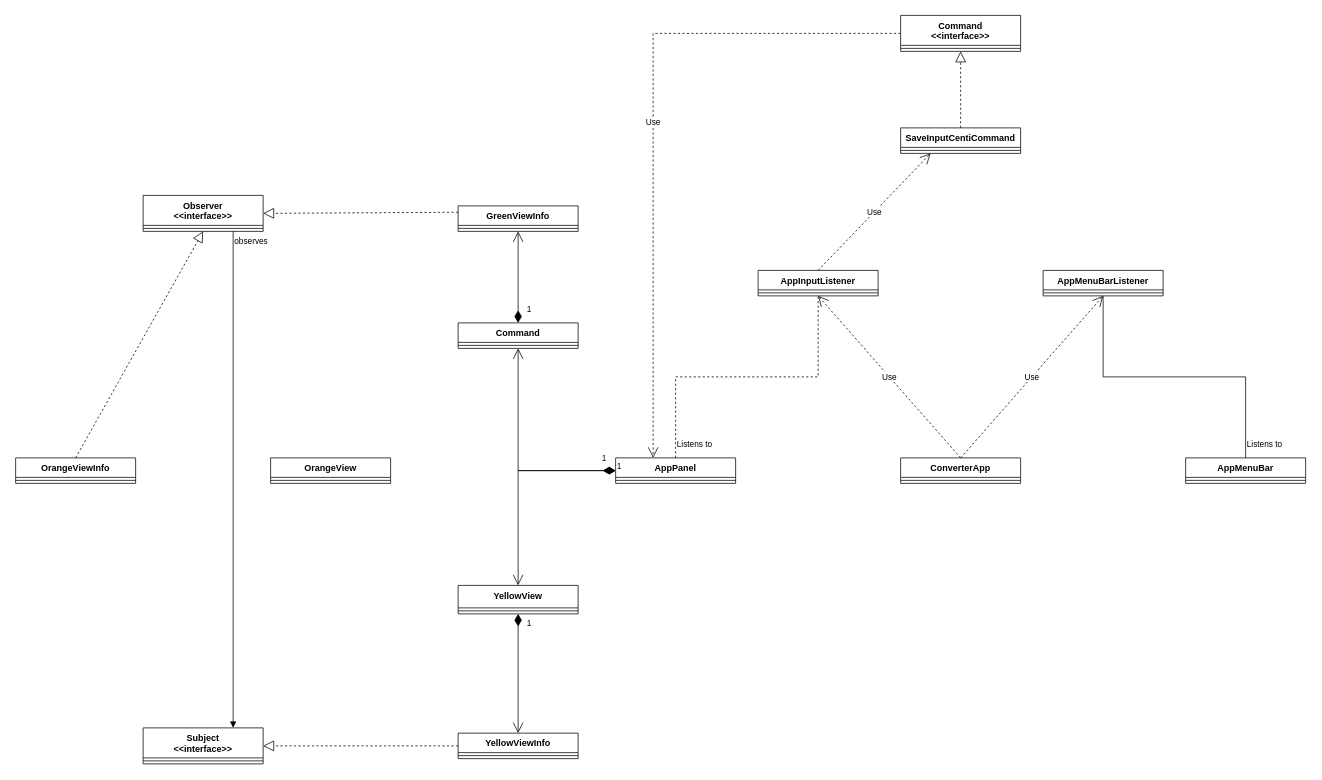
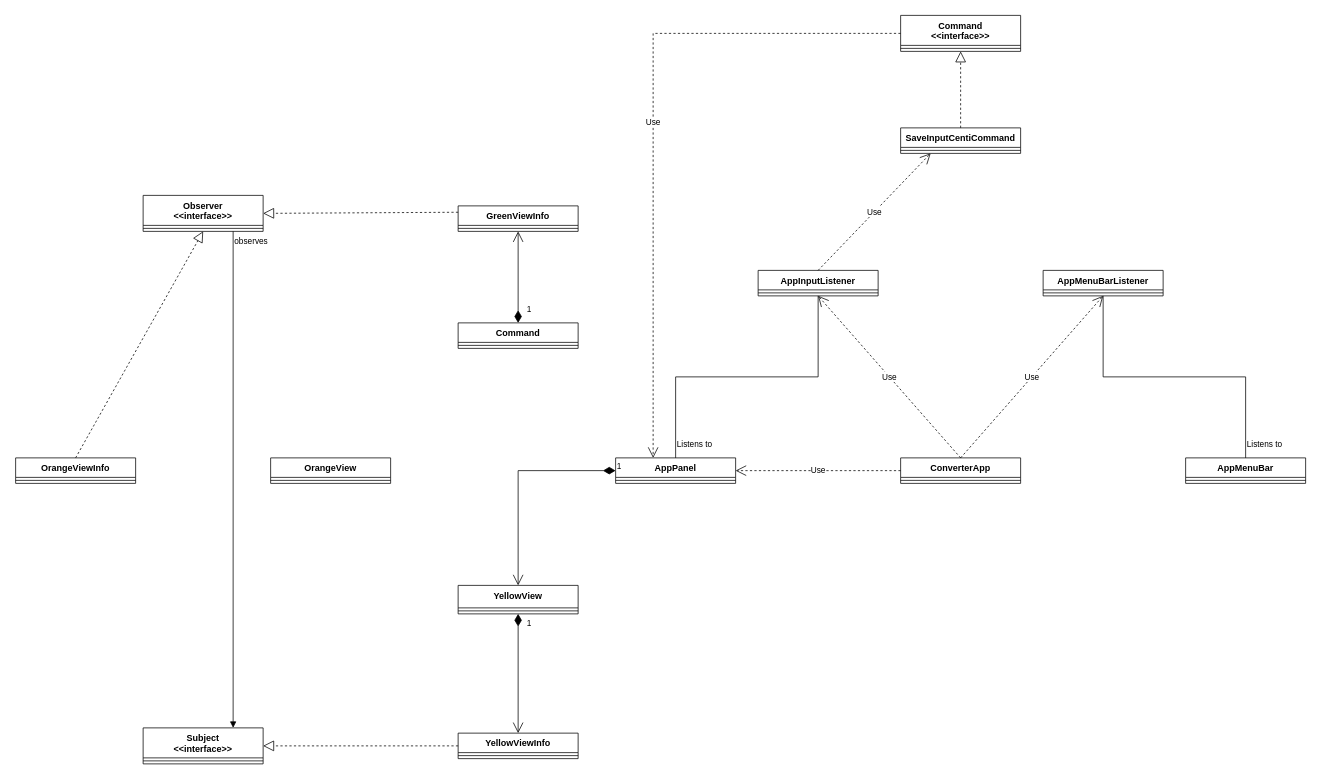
(745, 377) -> (745, 377)
(518, 409) -> none
none -> (819, 471)
